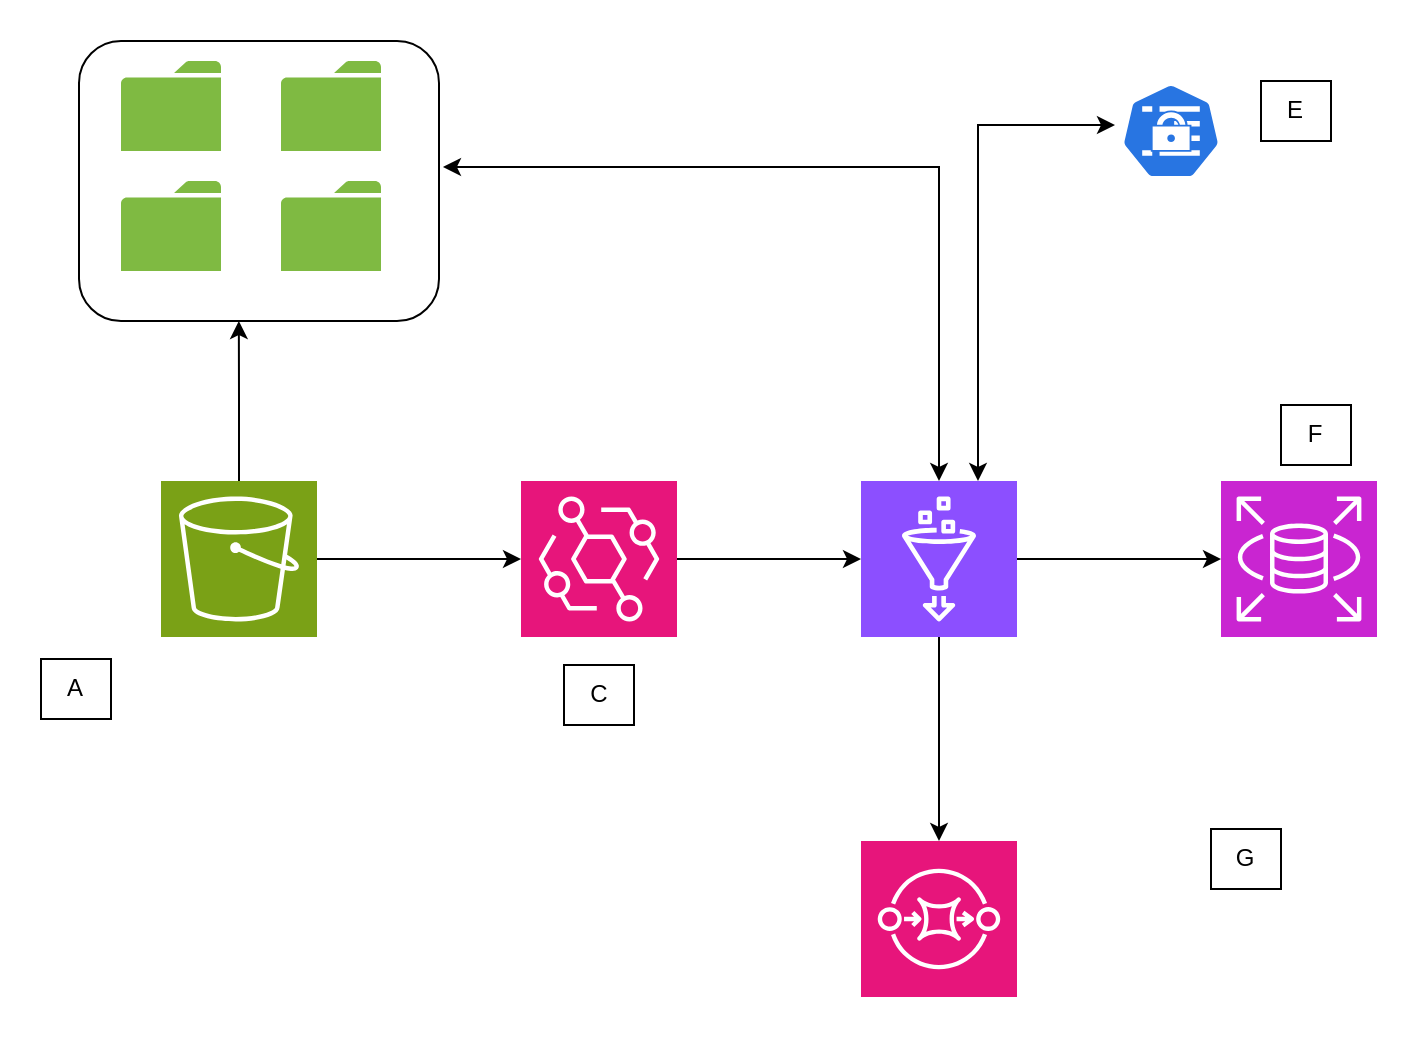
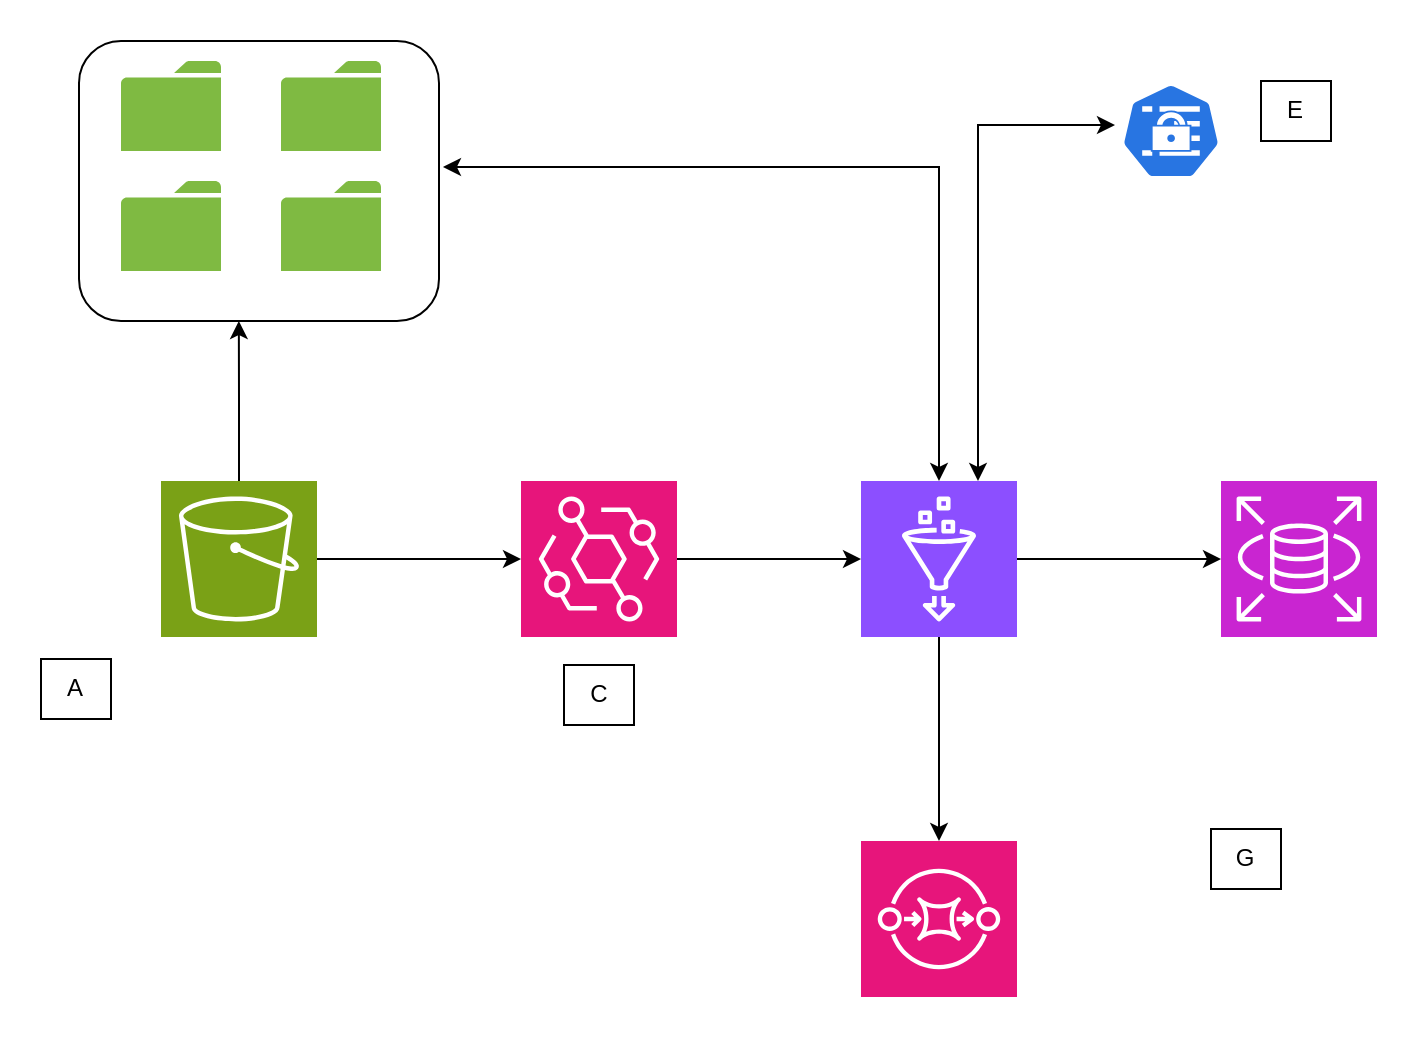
(1316, 435) -> none
